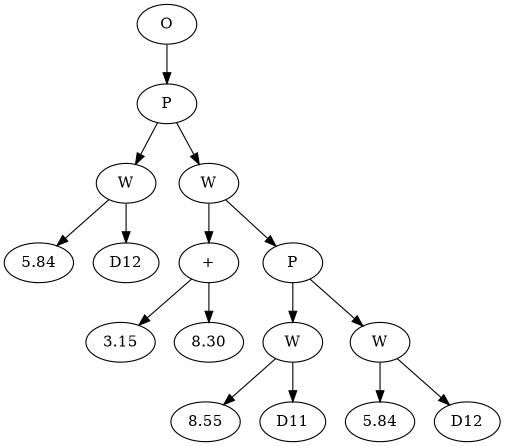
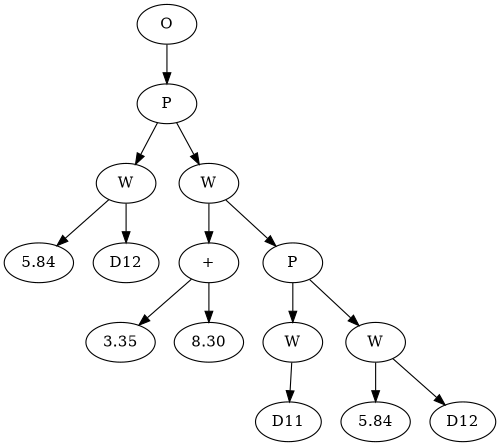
(121, 342) -> (121, 342)
(206, 422) -> none
